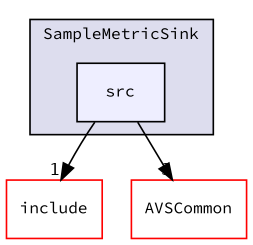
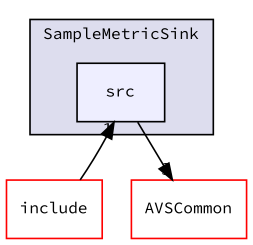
(80, 145) -> (94, 159)
